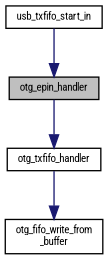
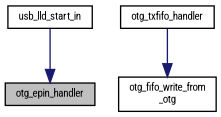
(54, 17) -> (50, 17)
(54, 117) -> none
(54, 237) -> (167, 94)
